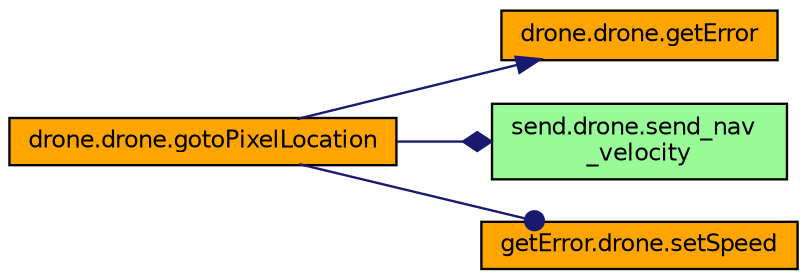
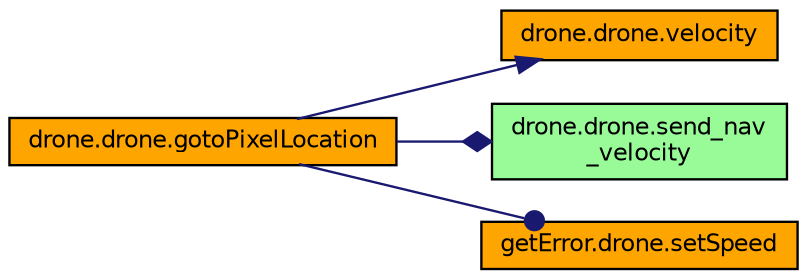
(639, 35) -> (639, 35)
(639, 142) -> (639, 142)
